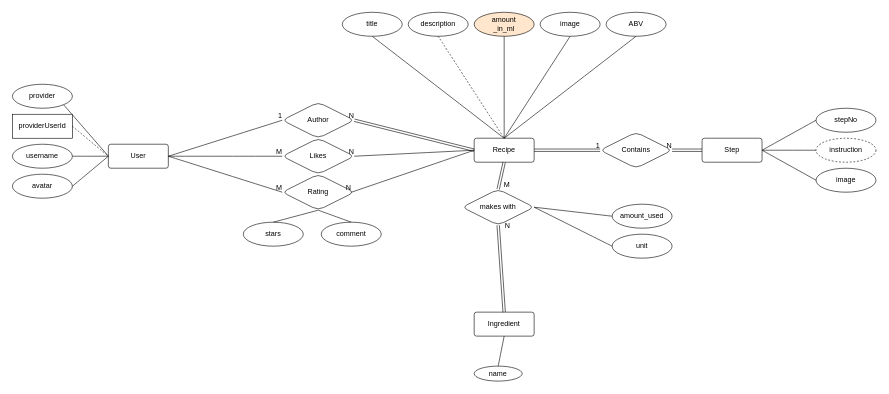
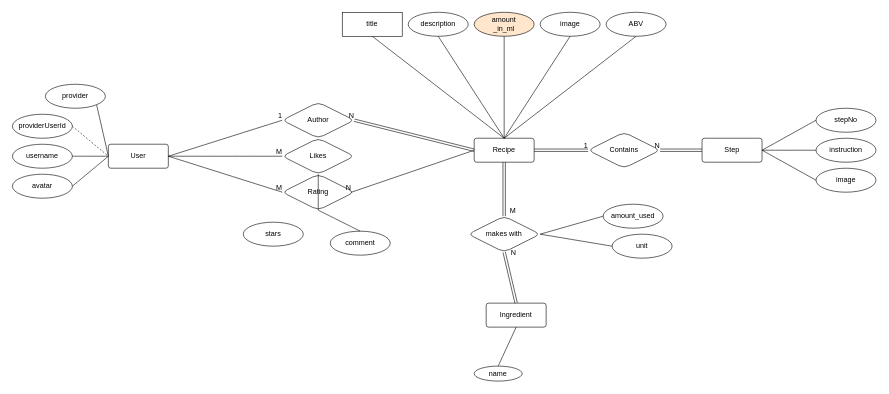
(372, 24) -> (372, 24)
(471, 86) -> (471, 86)
(42, 96) -> (75, 96)
(42, 126) -> (42, 126)
(636, 150) -> (624, 150)
(846, 150) -> (846, 150)
(410, 153) -> none
(498, 207) -> (504, 234)
(296, 216) -> (318, 191)
(642, 216) -> (633, 216)
(351, 234) -> (360, 243)
(504, 324) -> (516, 315)
